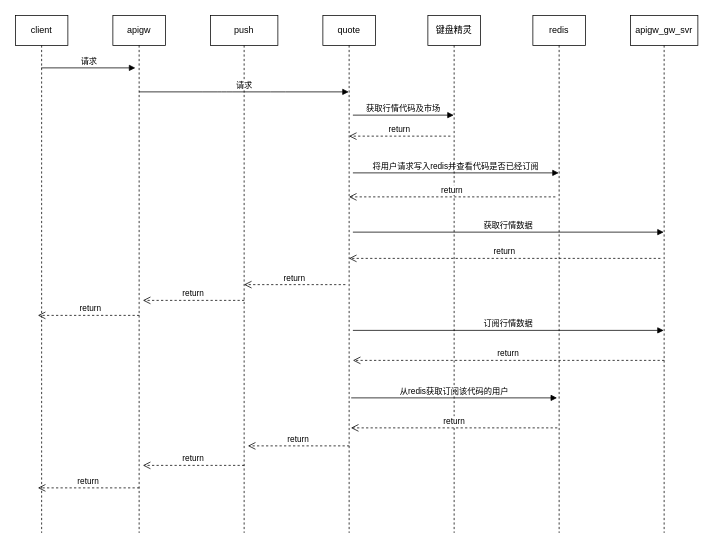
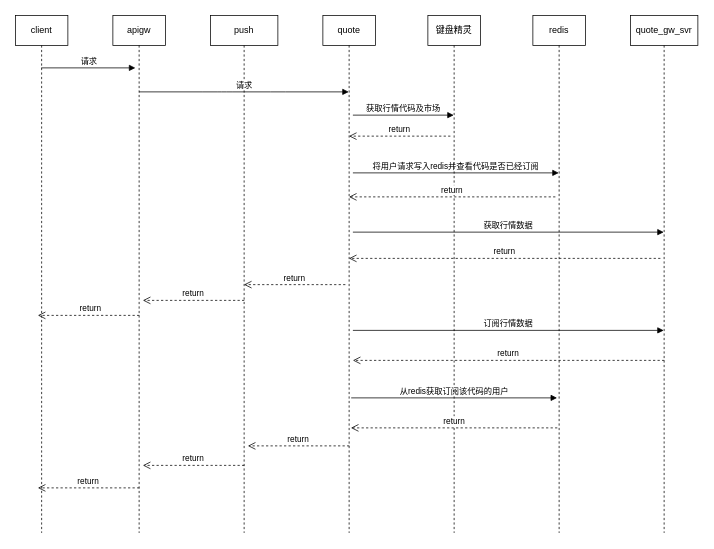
(664, 30) -> (664, 30)
